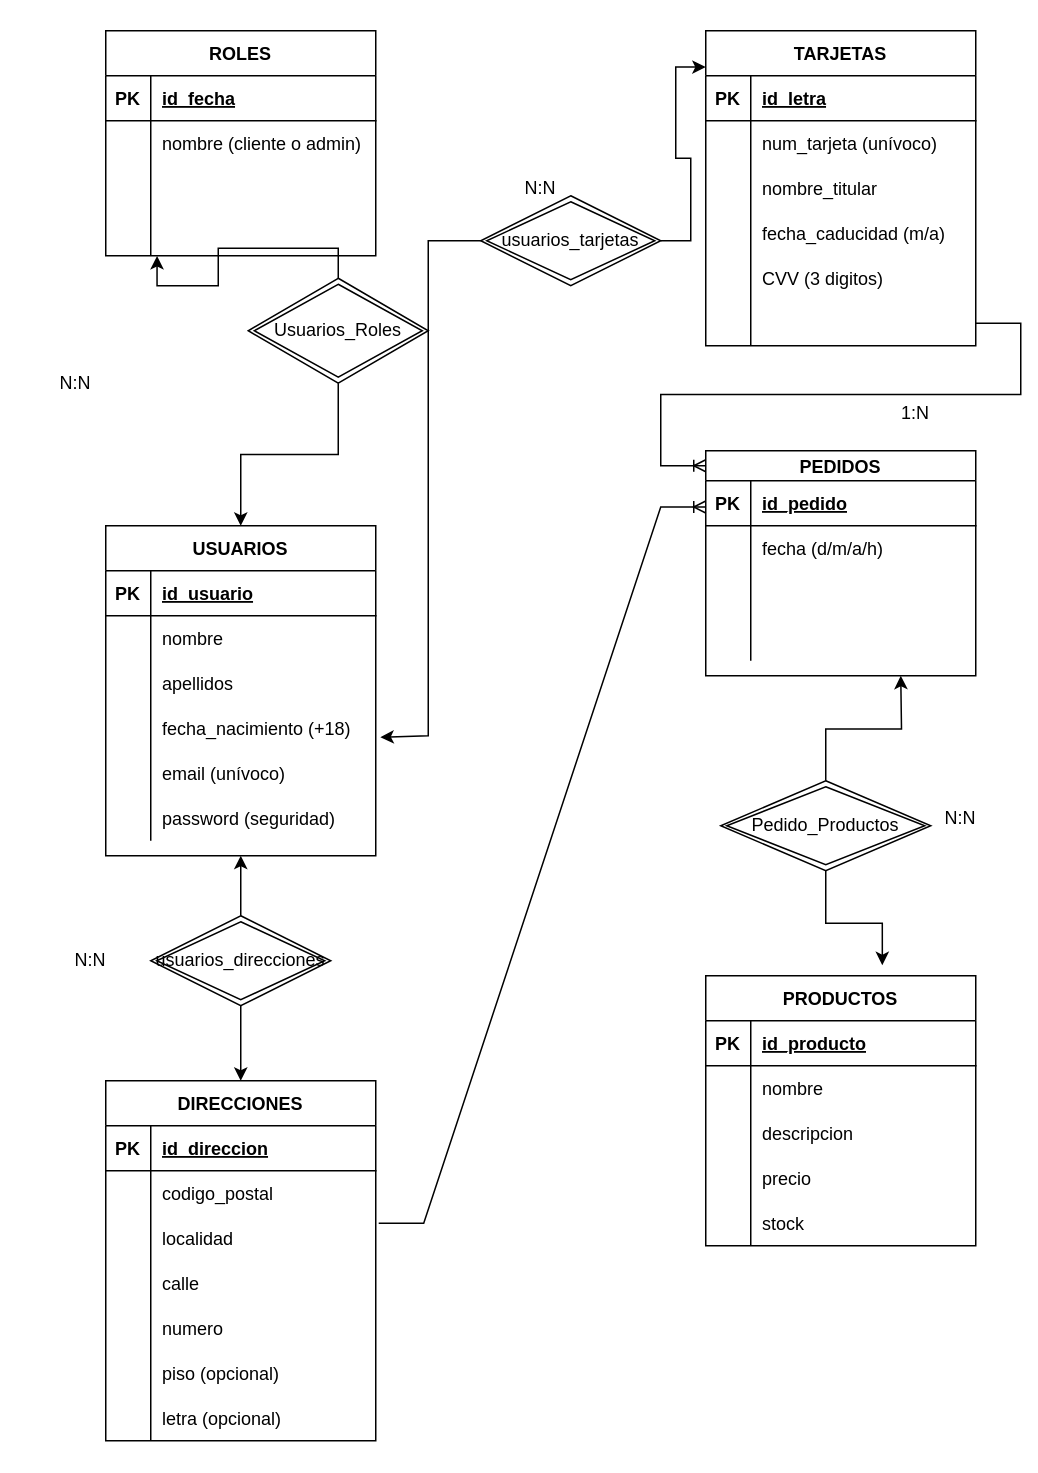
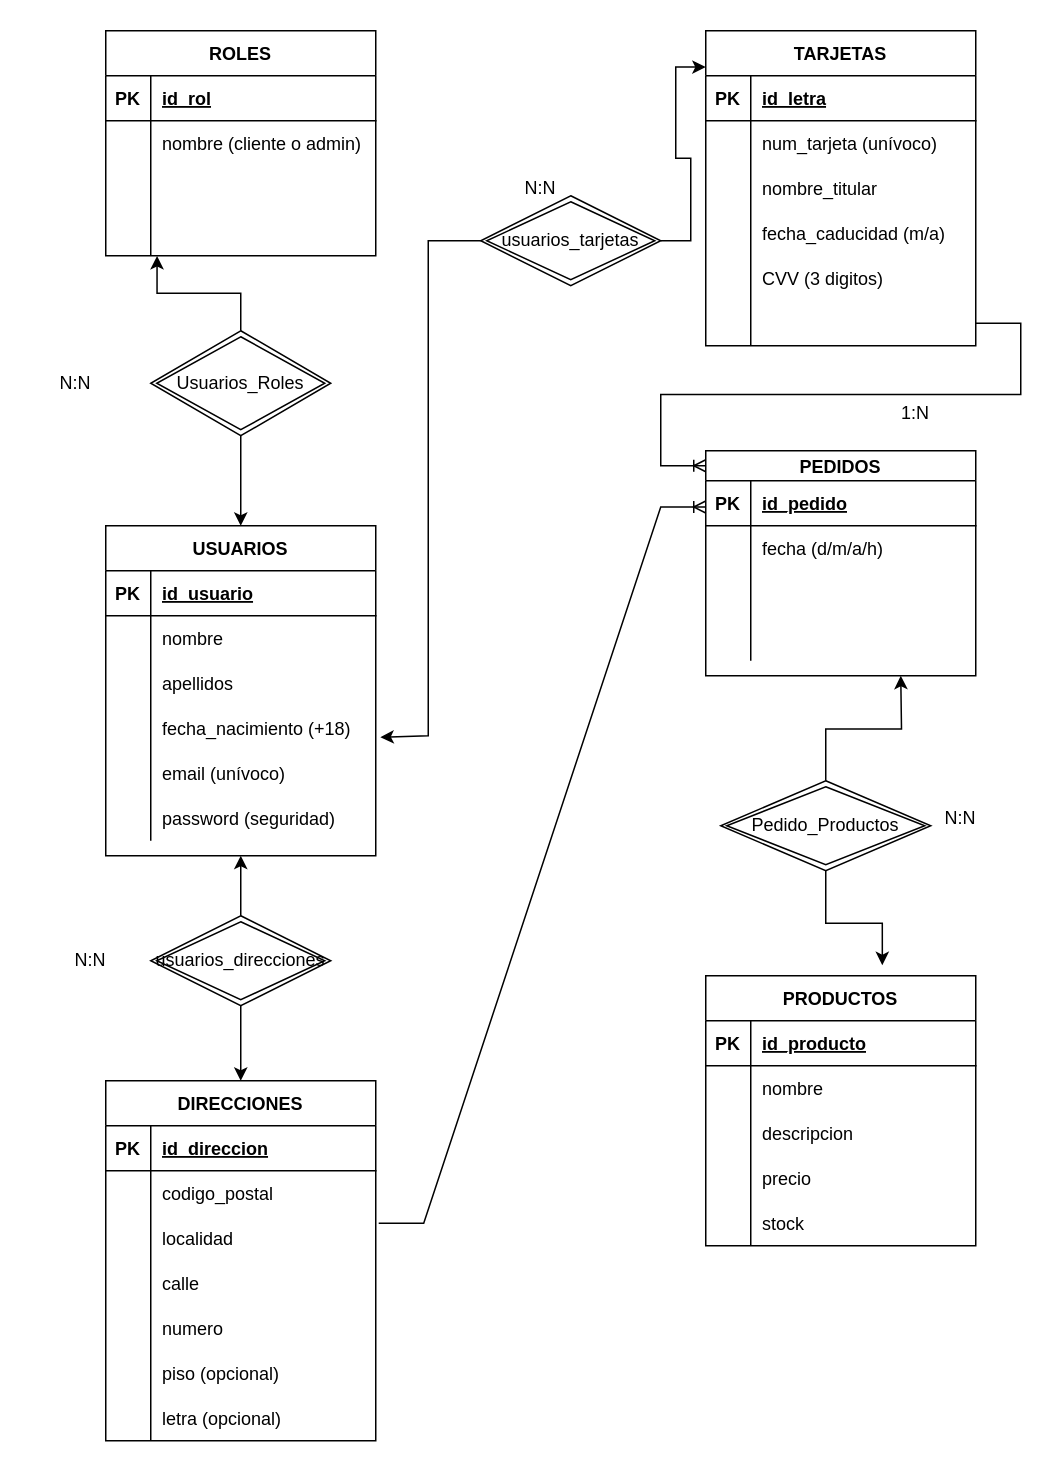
(200, 99) -> (188, 99)
(338, 331) -> (241, 383)
